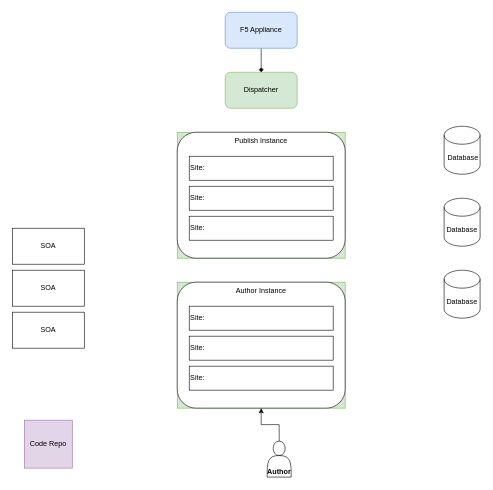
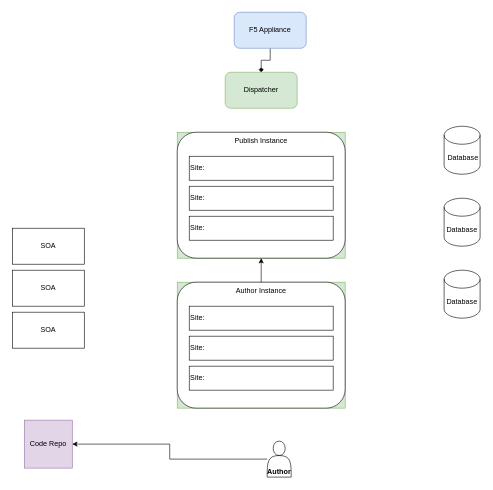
(261, 30) -> (270, 30)
none -> (261, 263)
(265, 425) -> (170, 444)
